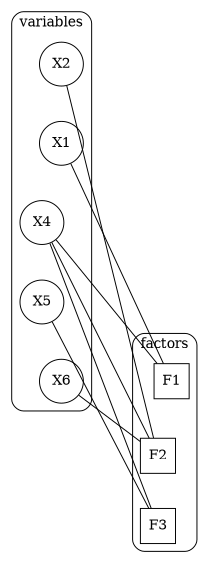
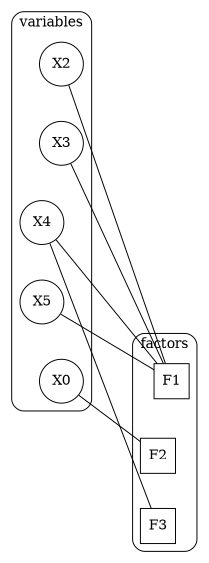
(61, 143) -> (61, 143)
(112, 271) -> (117, 224)
(101, 340) -> none
(61, 381) -> (61, 381)
(105, 424) -> (107, 342)
